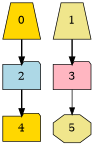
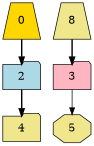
(72, 21) -> (72, 21)
(22, 129) -> (22, 129)
